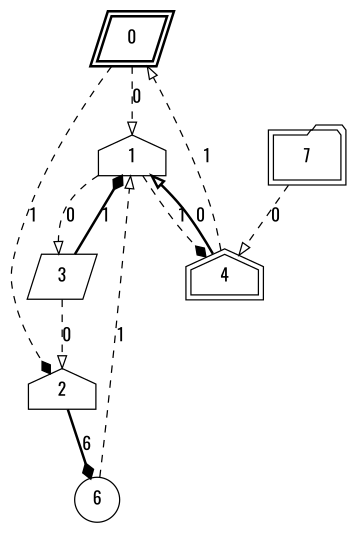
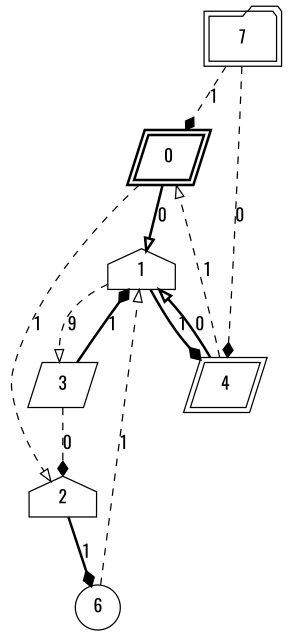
none -> (210, 92)
(132, 94) -> (156, 212)
(30, 207) -> (35, 315)
(167, 212) -> (169, 320)
(267, 215) -> (236, 204)
(71, 217) -> (72, 326)
(225, 277) -> (225, 385)
(62, 328) -> (63, 434)
(87, 445) -> (87, 553)
